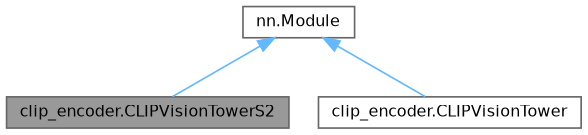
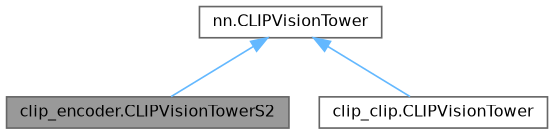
(299, 22) -> (291, 22)
(450, 112) -> (433, 112)
